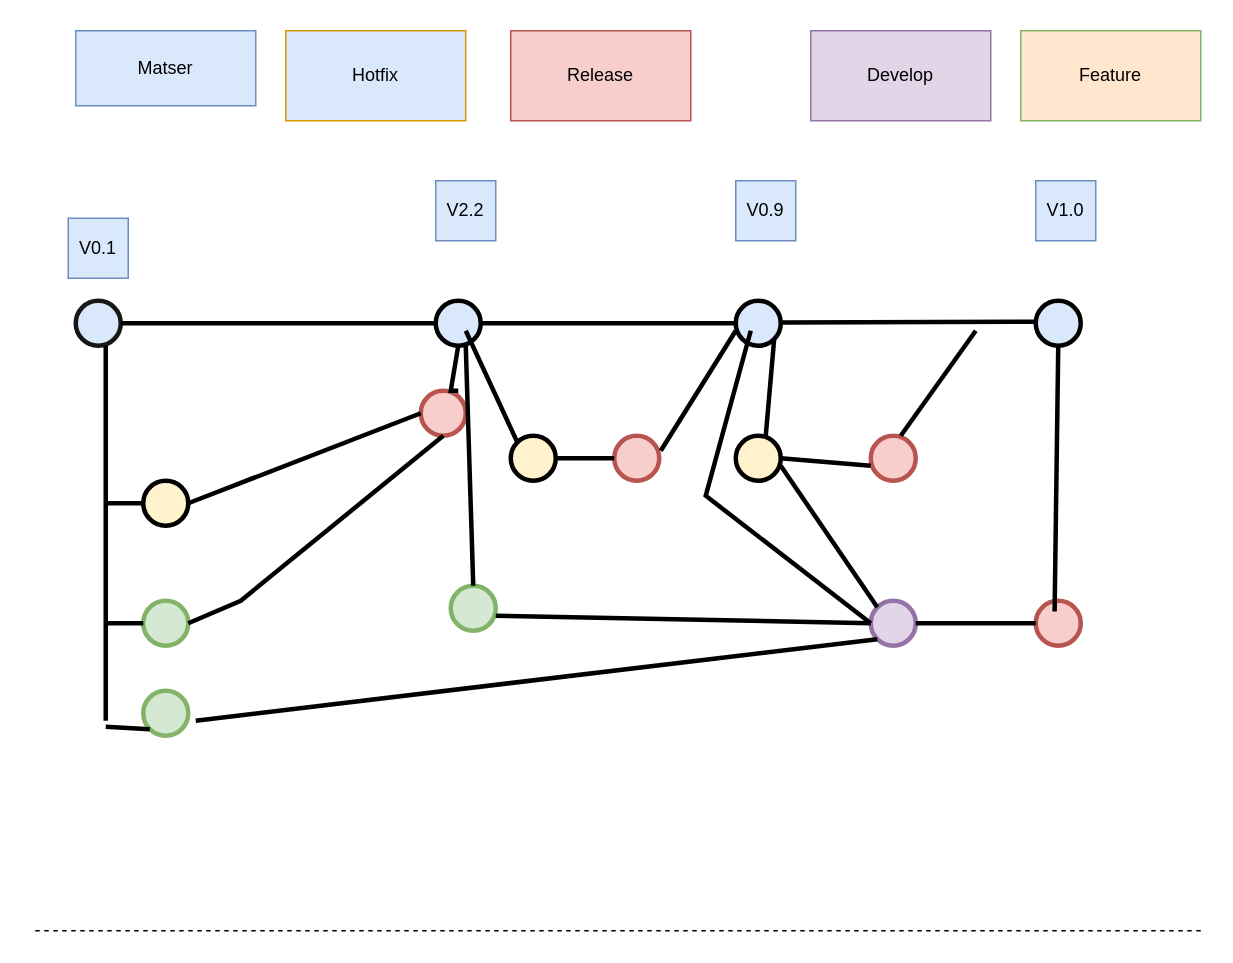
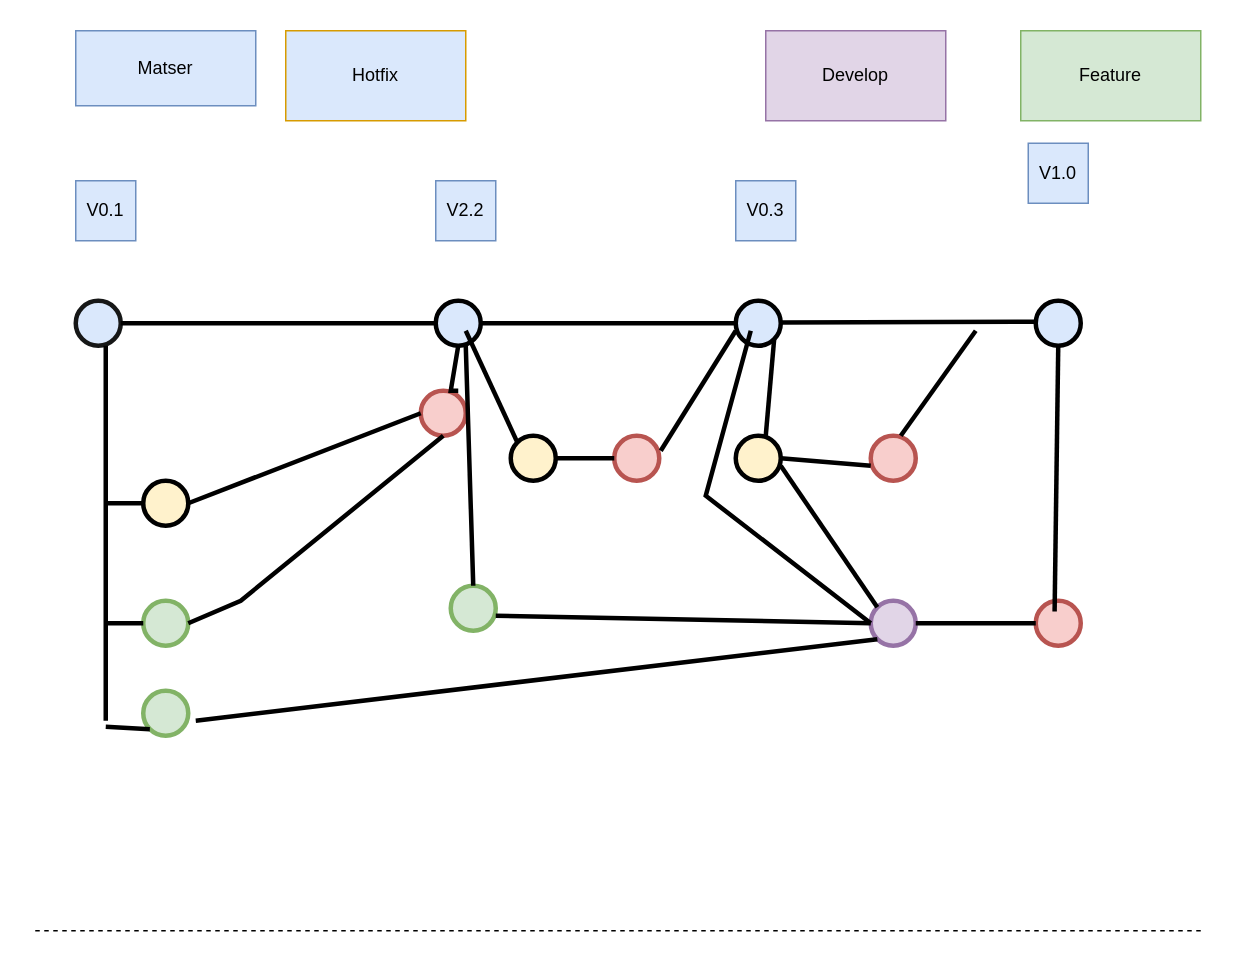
(601, 76) -> none
(901, 76) -> (856, 76)
(1111, 76) -> (1111, 76)
(766, 211) -> (766, 211)
(1066, 211) -> (1058, 173)
(98, 248) -> (106, 211)
